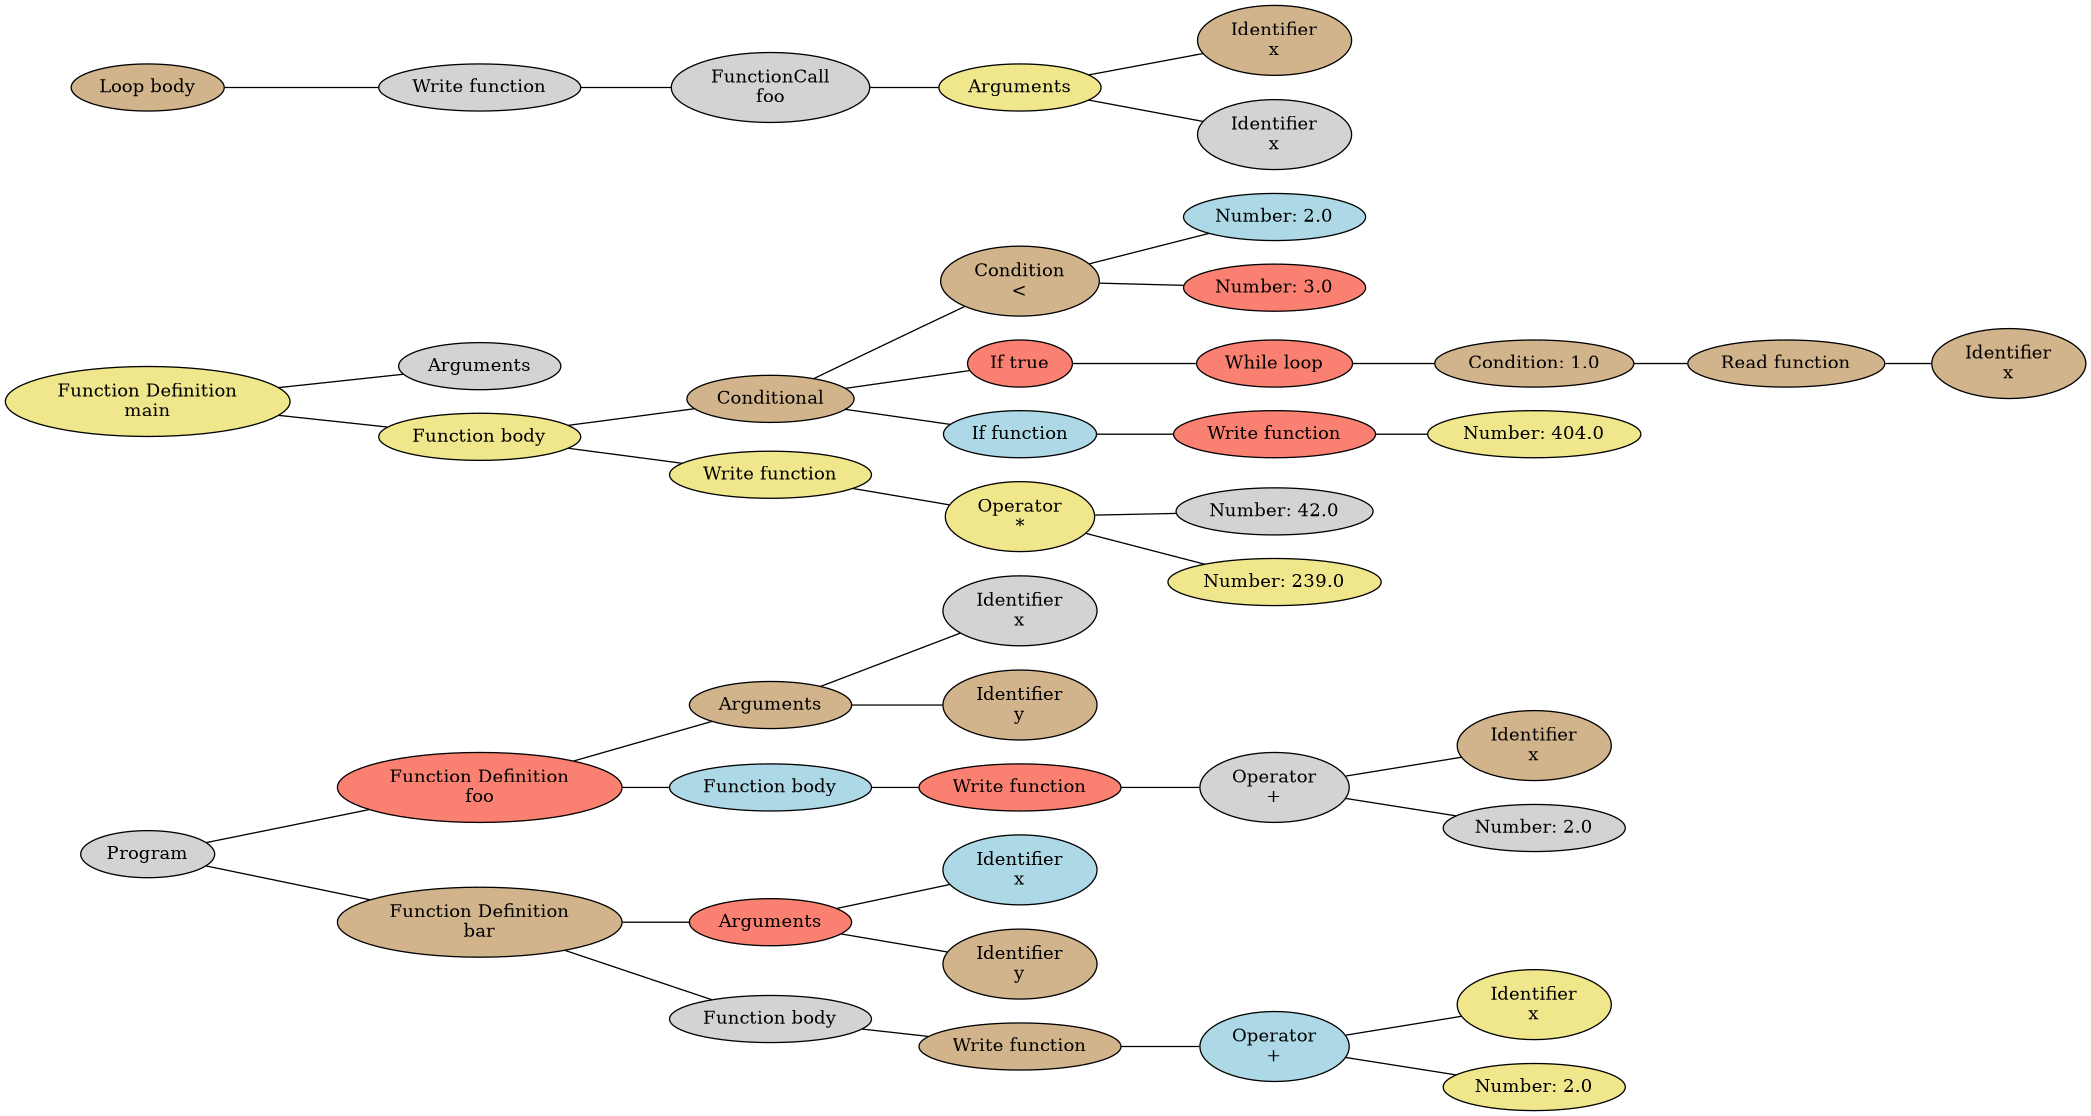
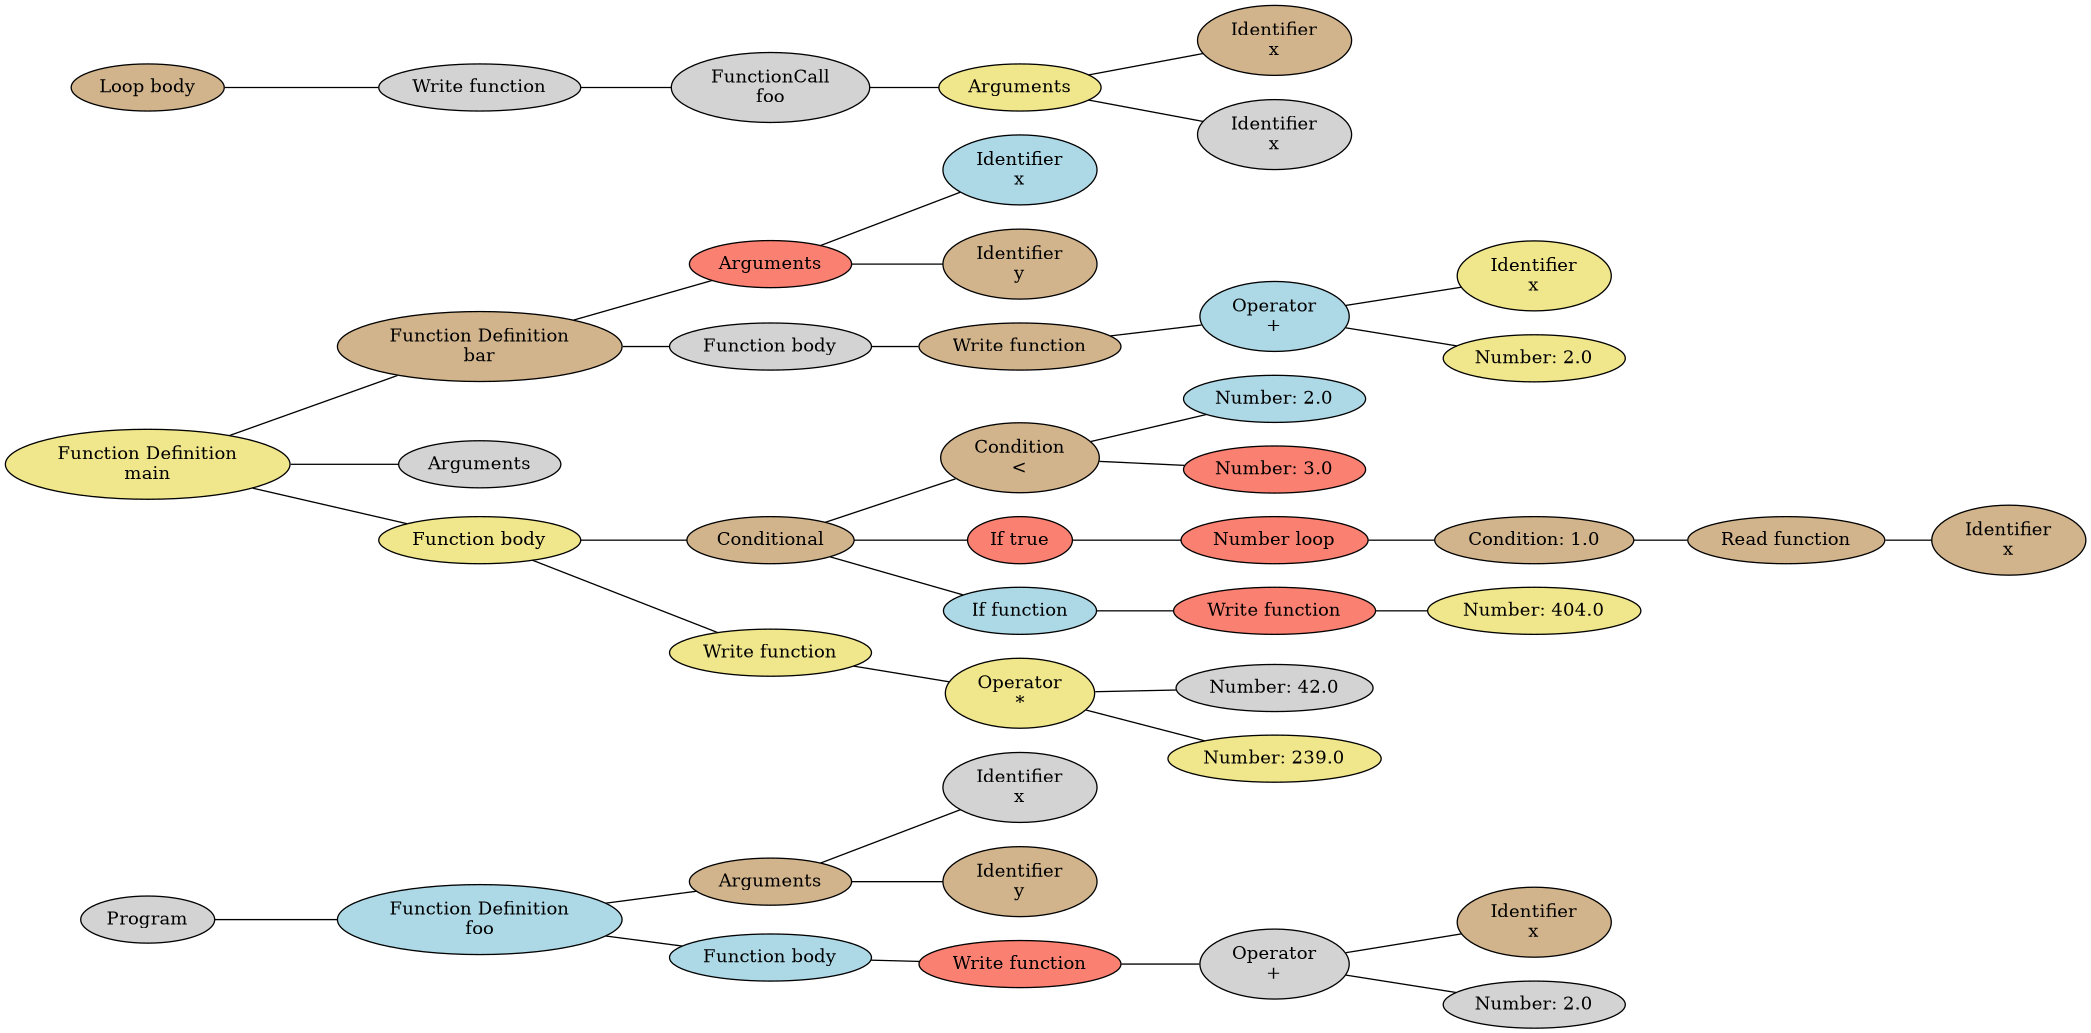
(1275, 364) -> (1275, 540)
(480, 787) -> (480, 920)
(288, 883) -> (314, 405)
